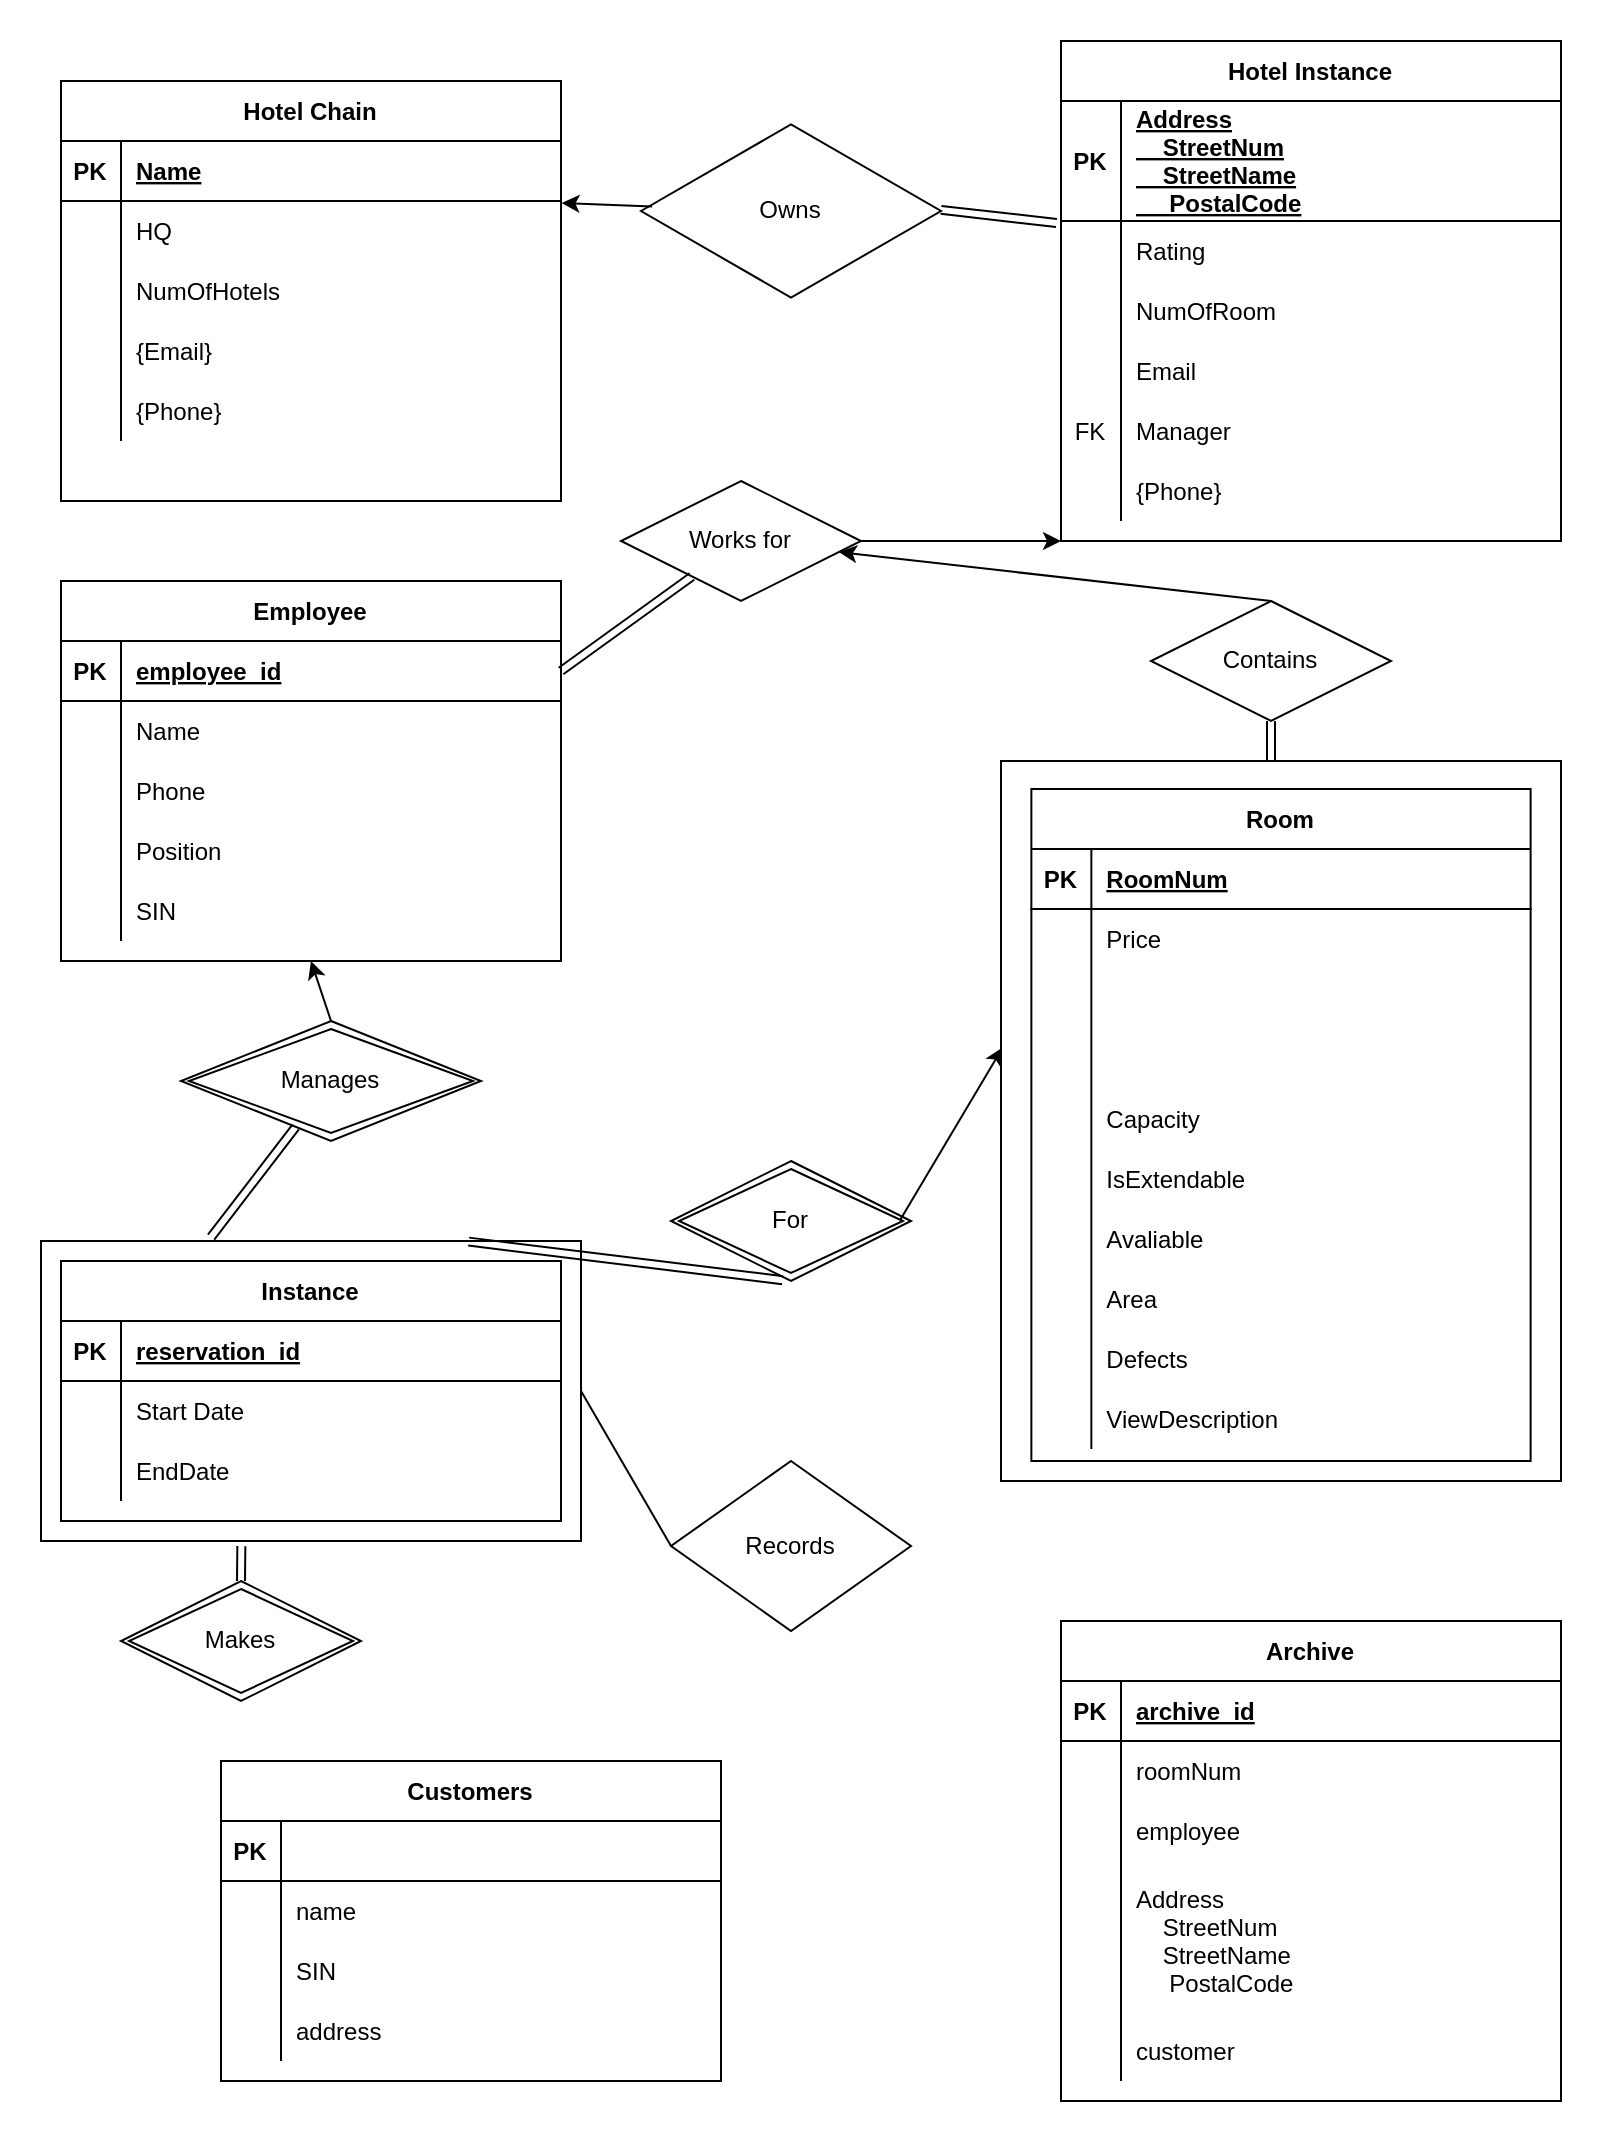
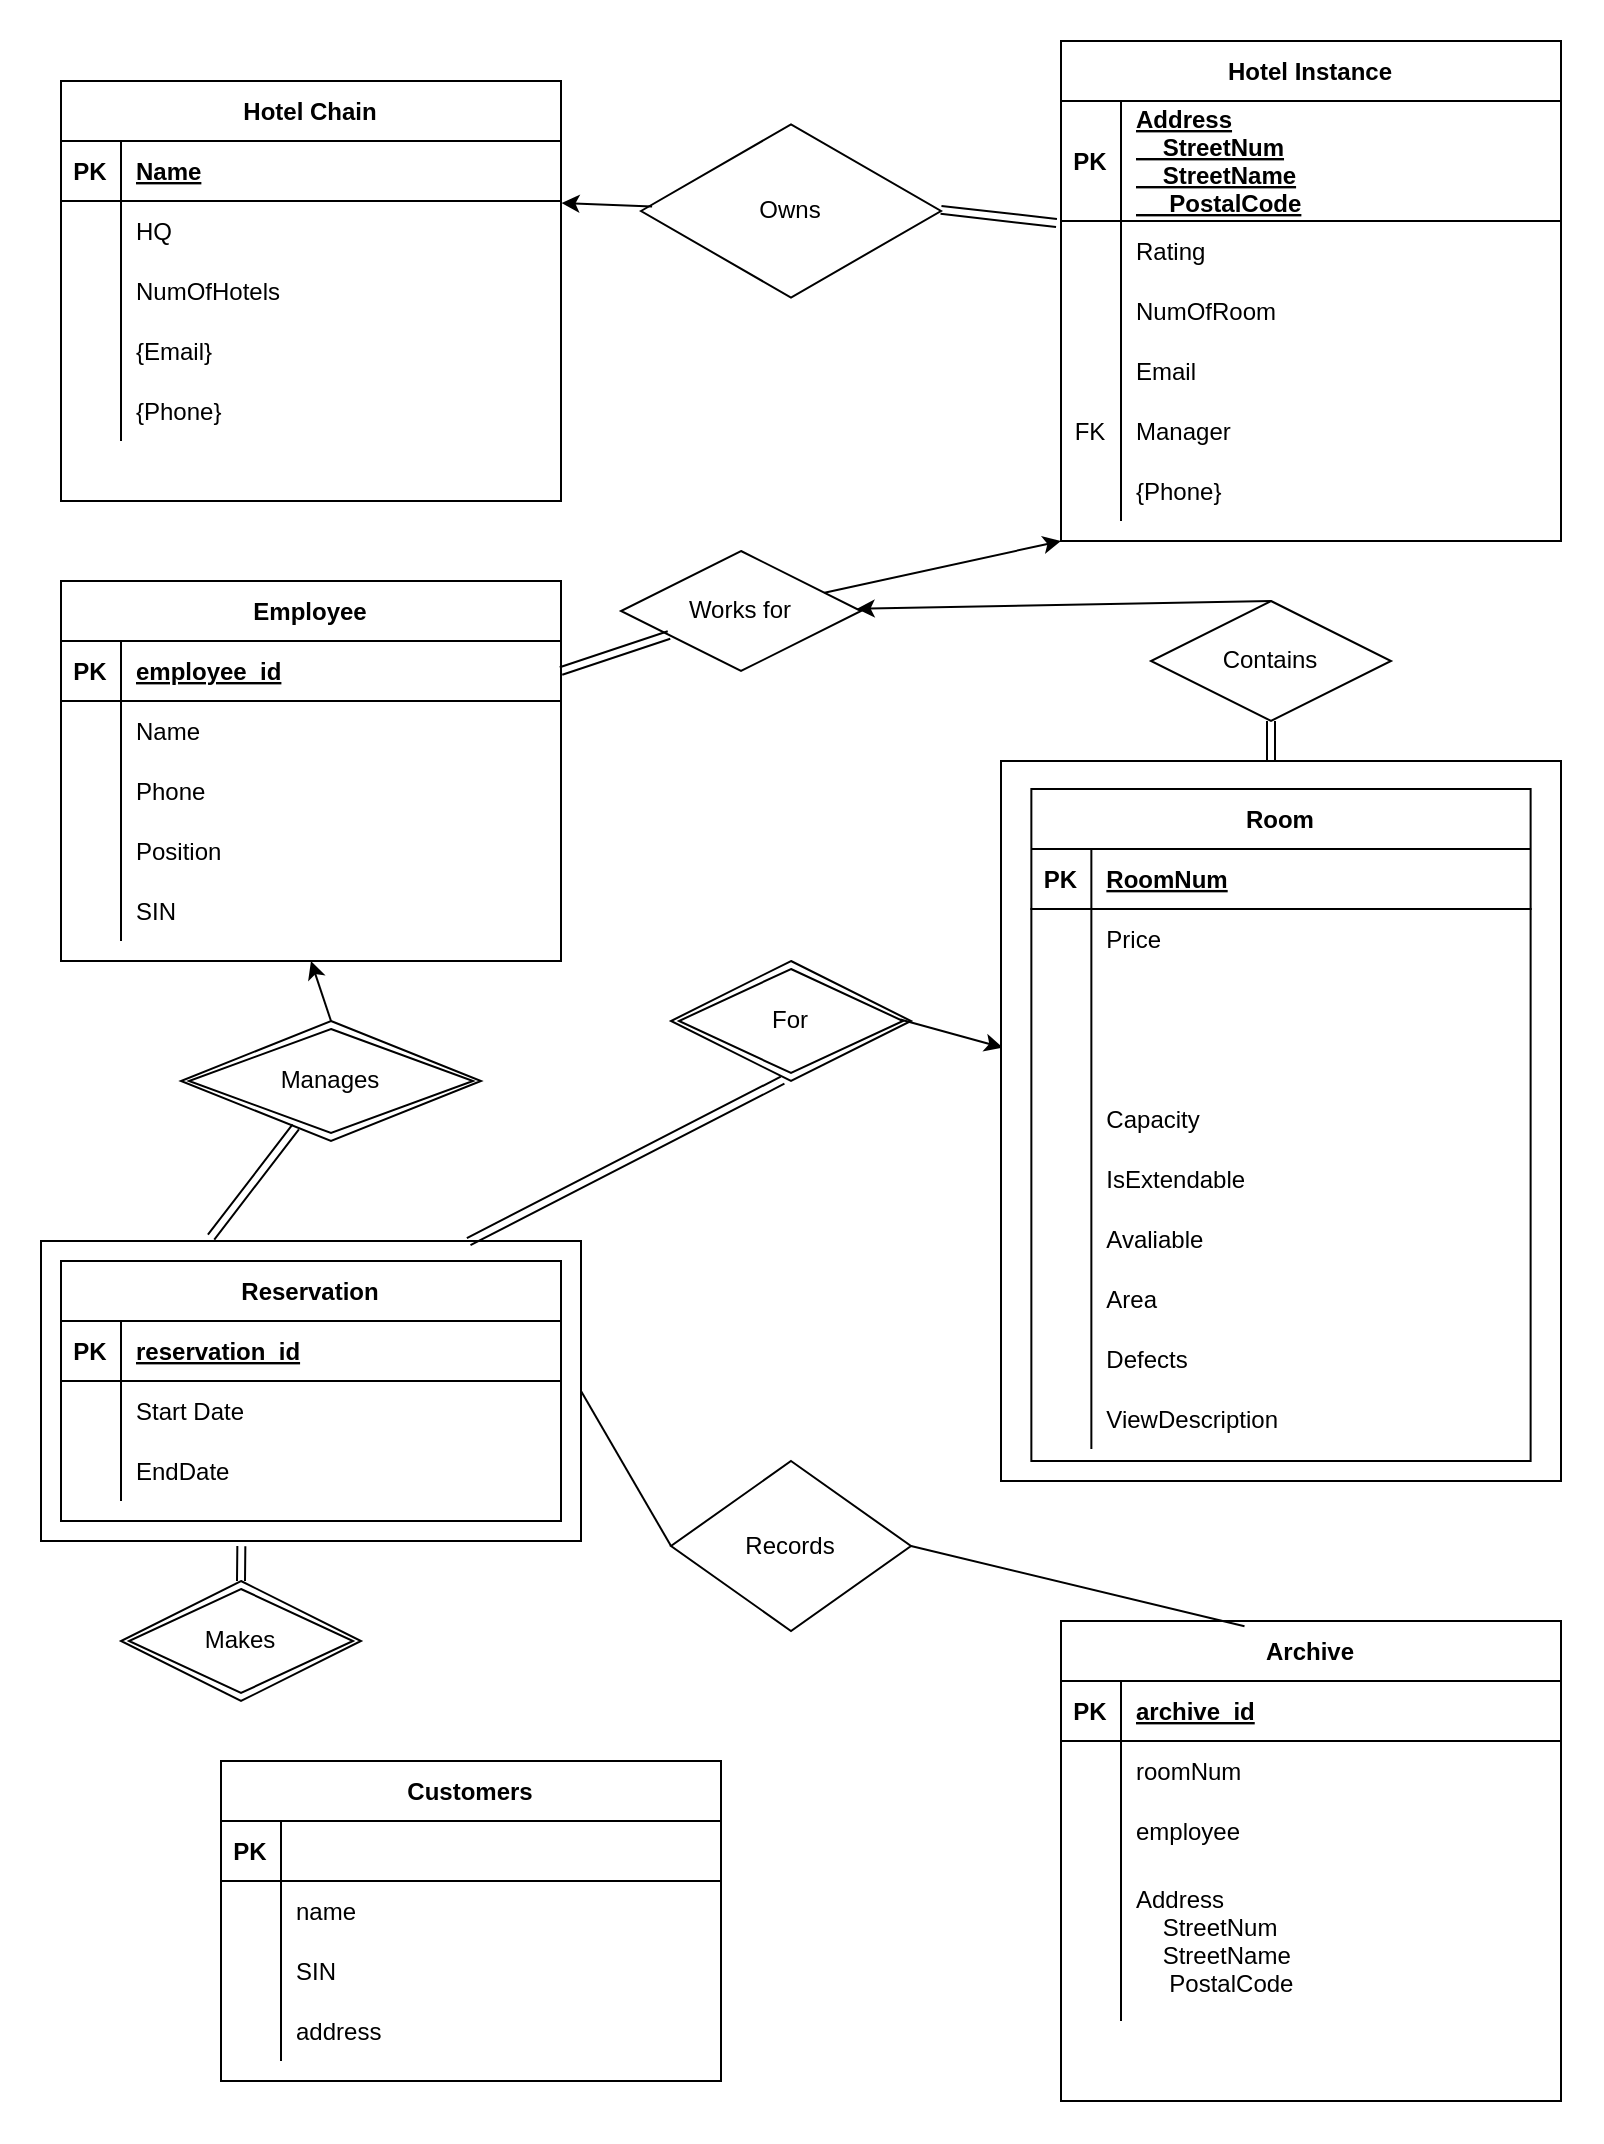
(741, 541) -> (741, 611)
(791, 1221) -> (791, 1021)
(310, 1292) -> (310, 1292)
none -> (1078, 1586)
(1341, 2051) -> none
